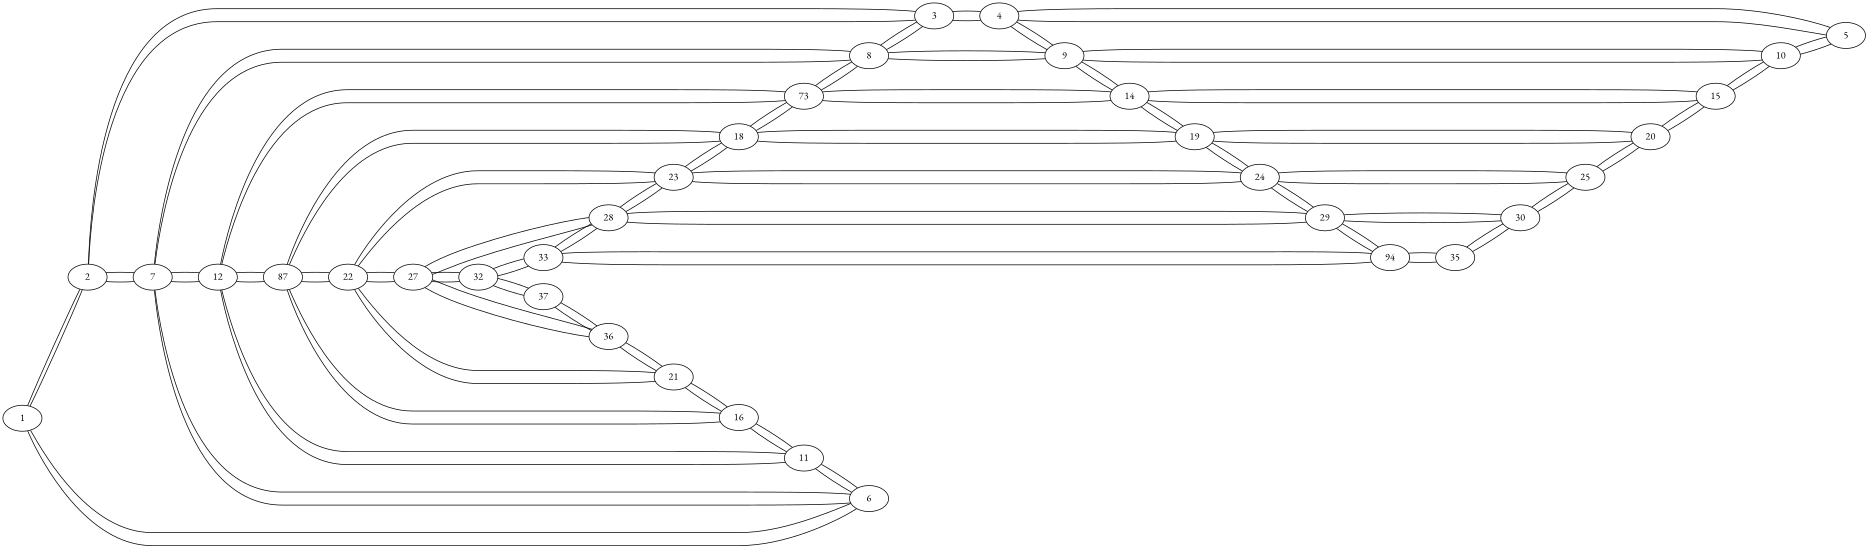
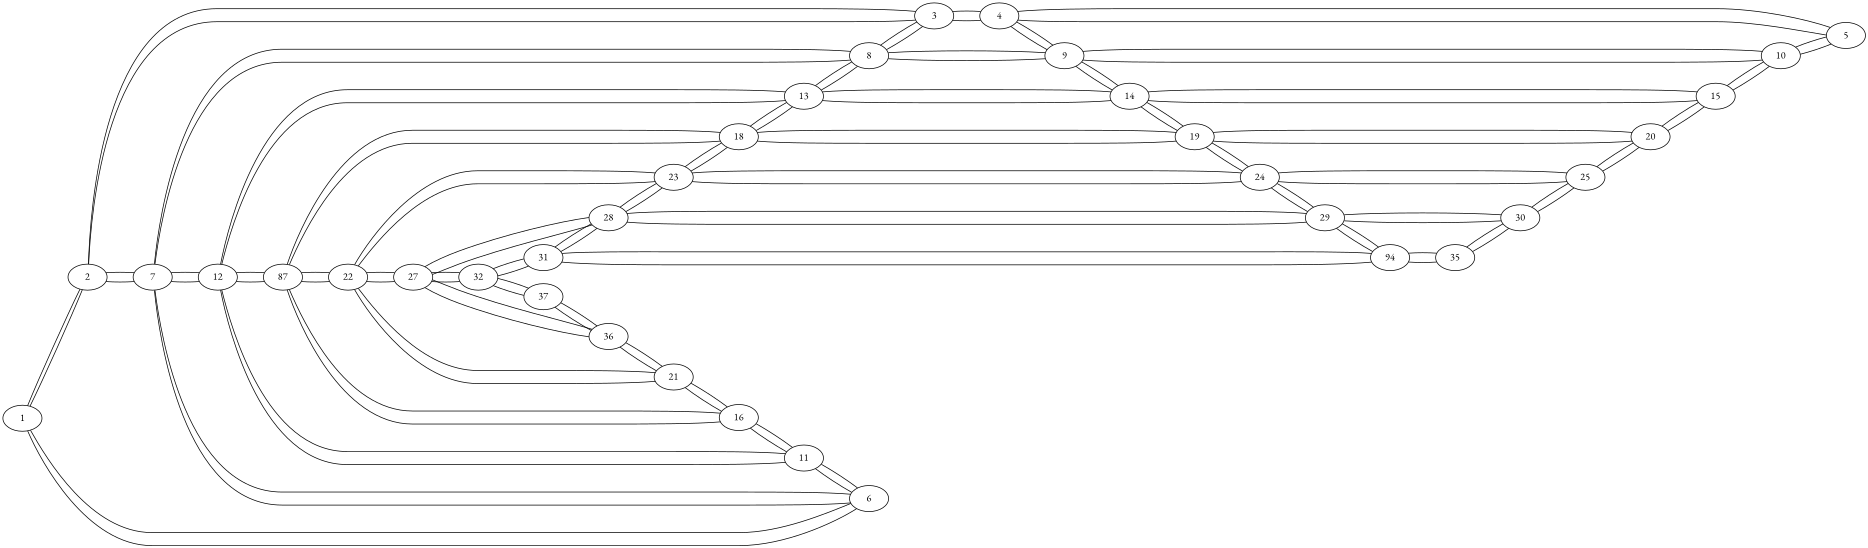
(804, 96) -> (804, 96)
(543, 258) -> (543, 258)
